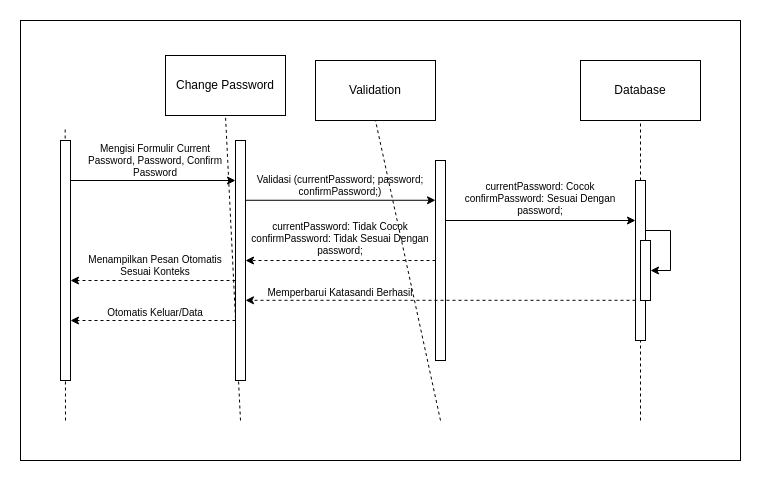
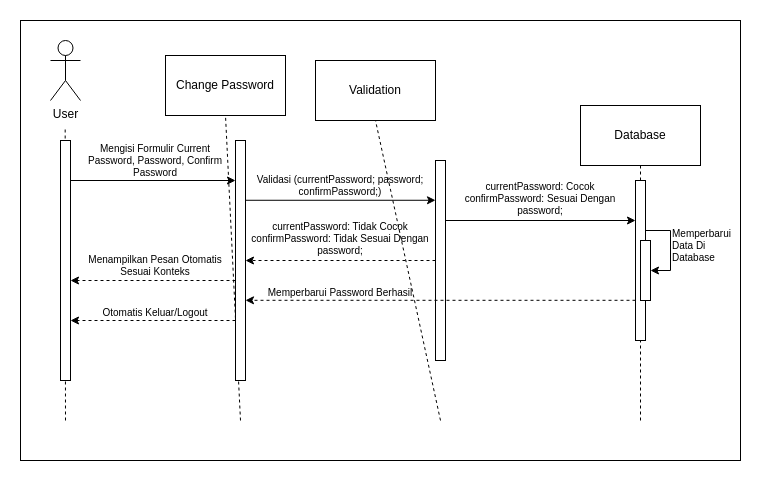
none -> (66, 71)
(641, 91) -> (641, 136)
none -> (706, 246)
(341, 293) -> (341, 293)
(156, 313) -> (156, 313)
